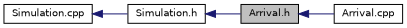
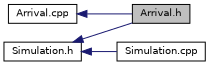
(115, 14) -> (104, 52)
(321, 14) -> (110, 14)
